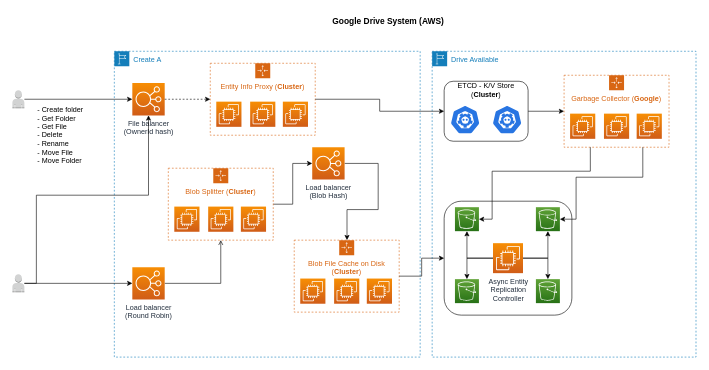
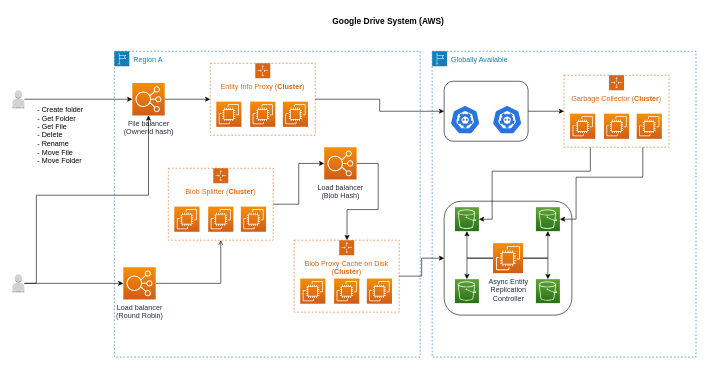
(149, 60) -> (148, 60)
(477, 60) -> (481, 60)
(486, 90) -> none
(185, 99) -> (185, 99)
(617, 99) -> (617, 99)
(329, 164) -> (341, 164)
(347, 268) -> (347, 268)
(149, 284) -> (140, 284)
